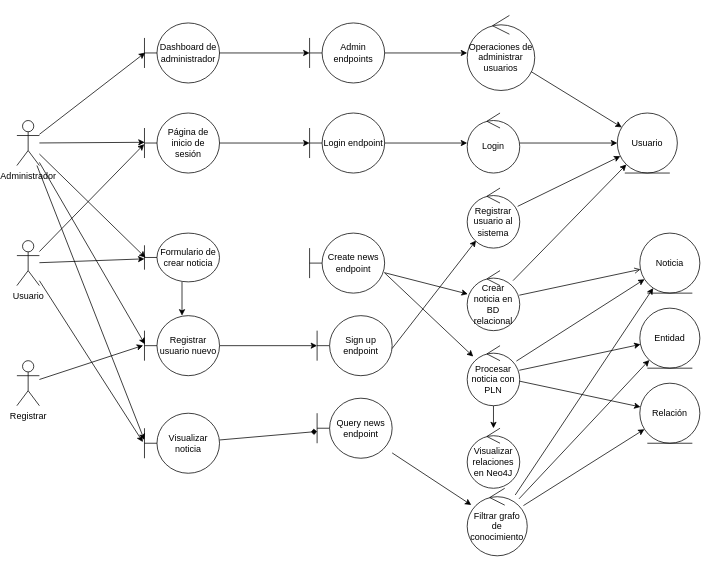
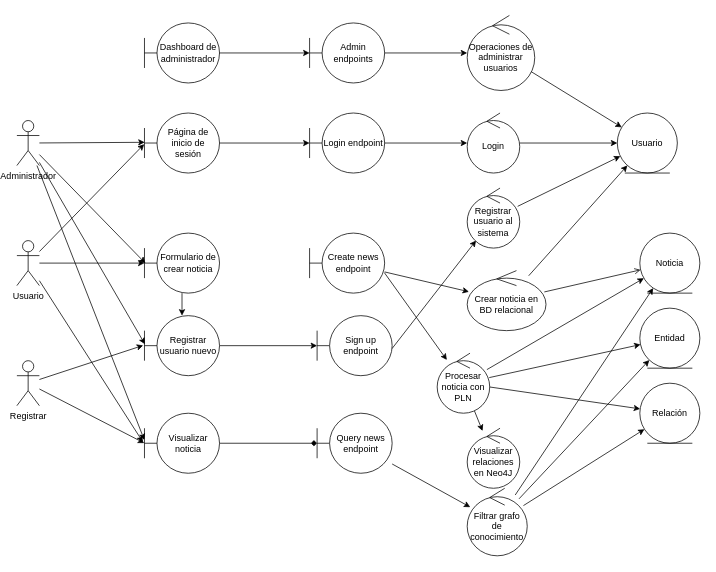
(90, 95) -> none
(182, 257) -> (182, 263)
(493, 300) -> (506, 300)
(493, 375) -> (463, 383)
none -> (89, 414)
(354, 428) -> (354, 443)
